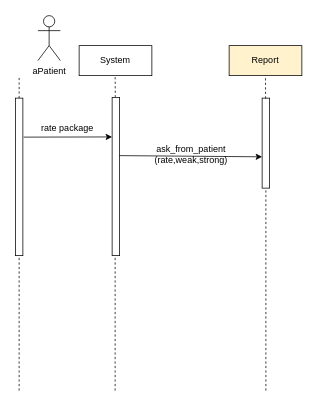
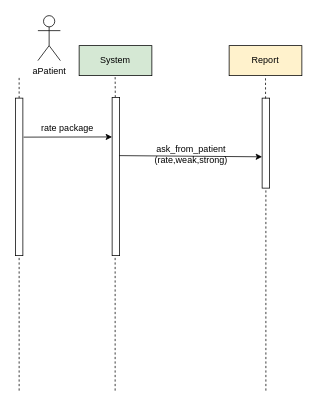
(116, 60) -> (116, 60)
